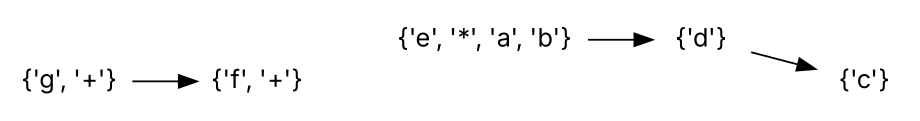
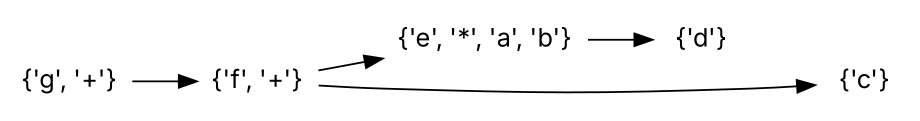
(774, 58) -> (558, 92)
none -> (342, 66)
